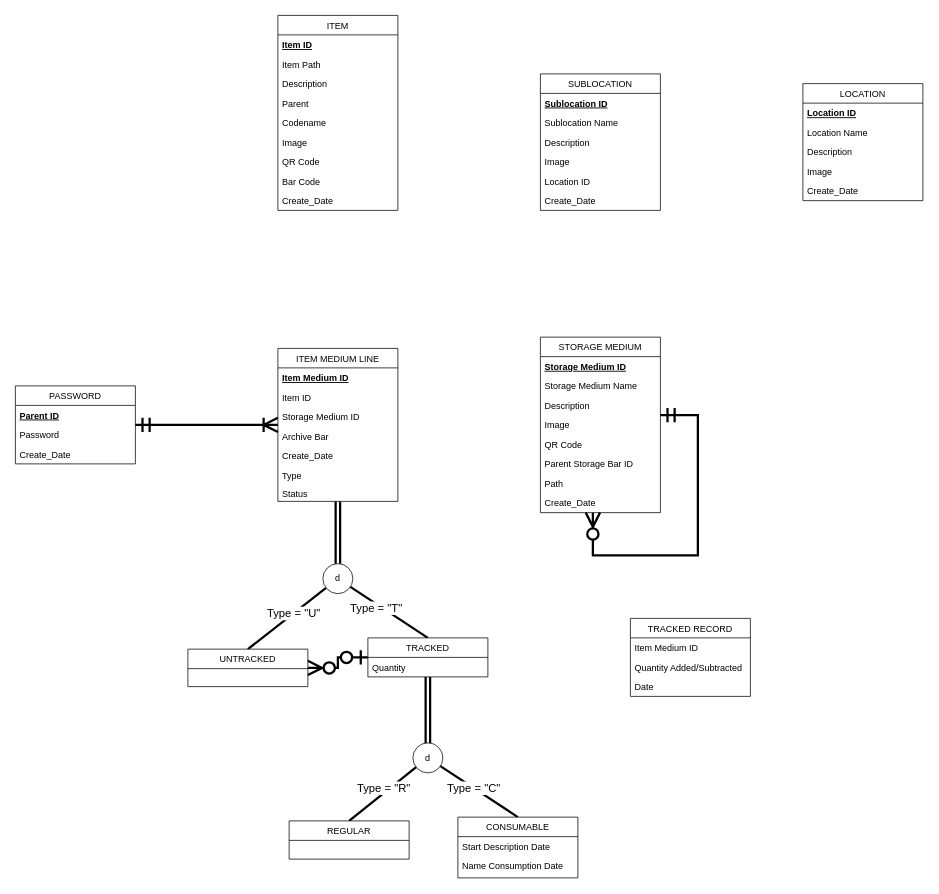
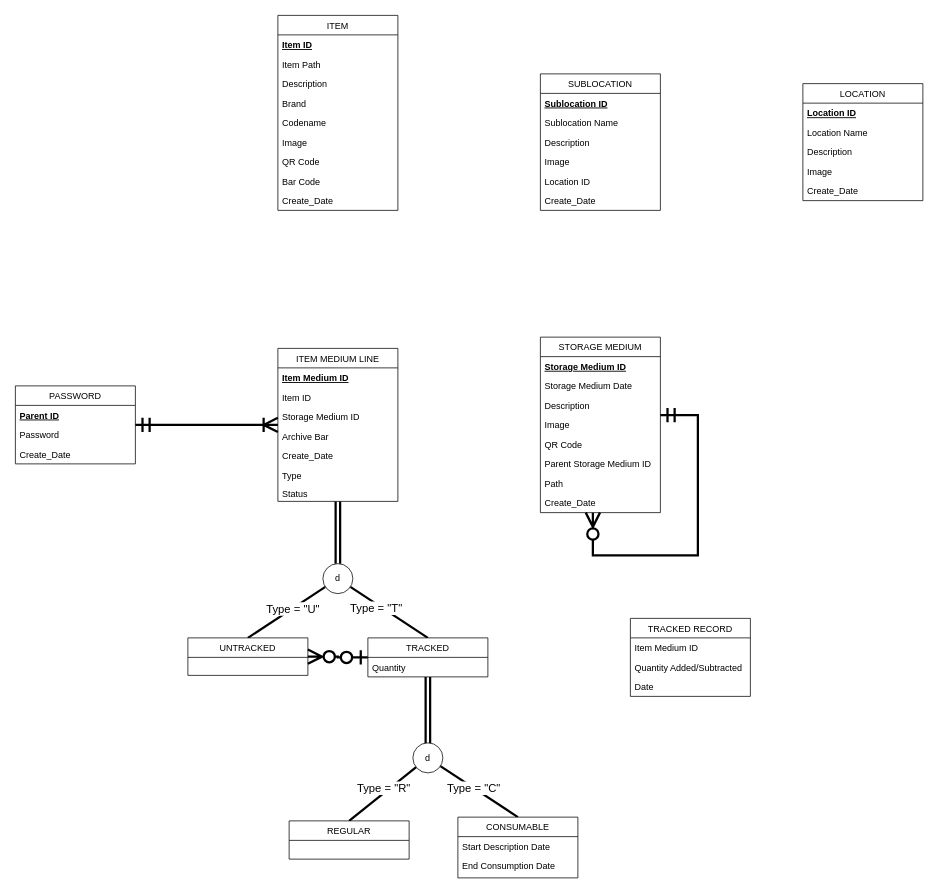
(297, 104) -> (295, 104)
(589, 386) -> (589, 386)
(594, 464) -> (600, 464)
(248, 668) -> (248, 657)
(511, 866) -> (509, 866)
